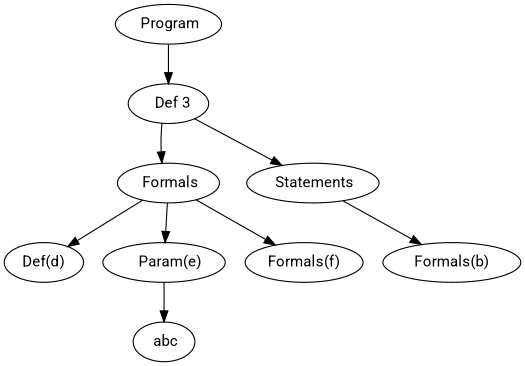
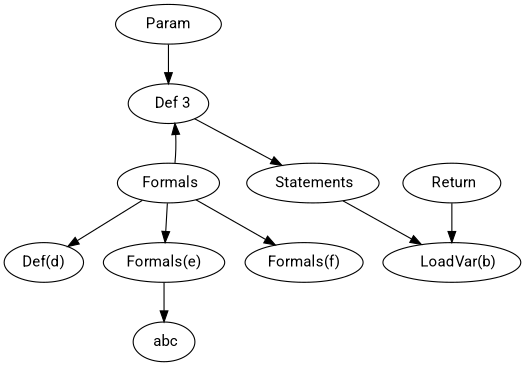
(168, 24) -> (168, 24)
(161, 138) -> (176, 149)
none -> (452, 183)
(164, 262) -> (164, 262)
(452, 262) -> (452, 262)
